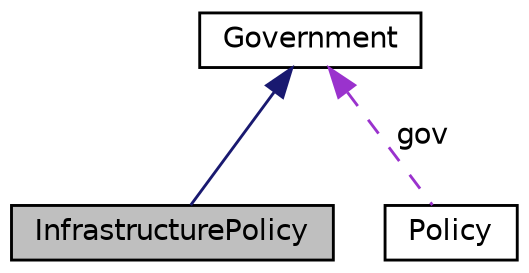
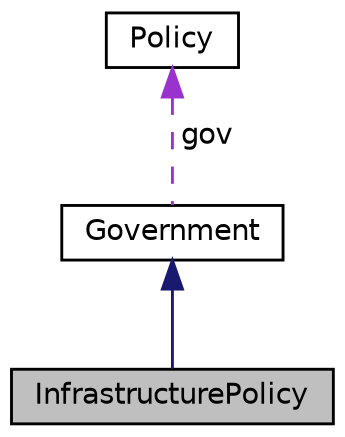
(390, 149) -> (172, 151)
